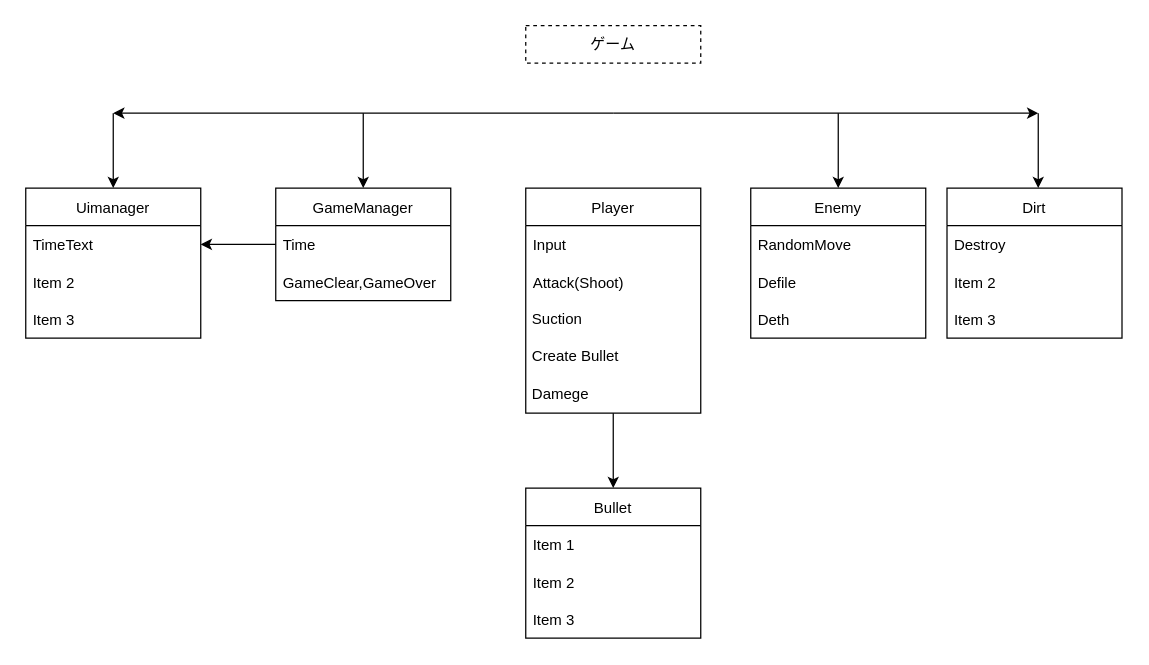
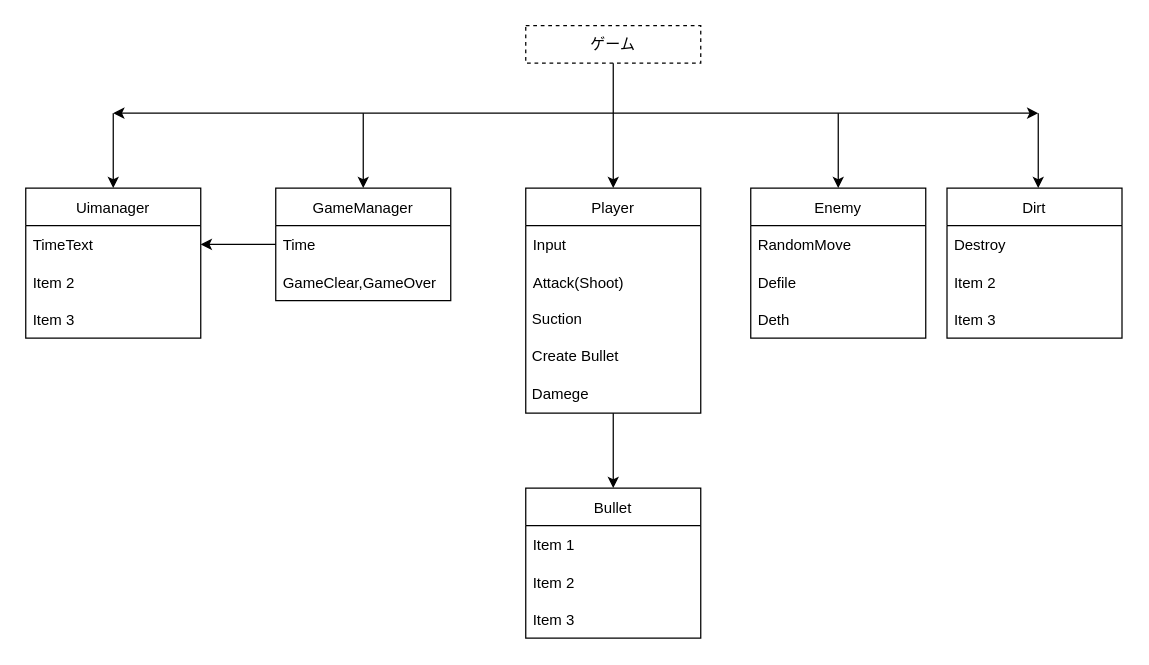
none -> (613, 121)
